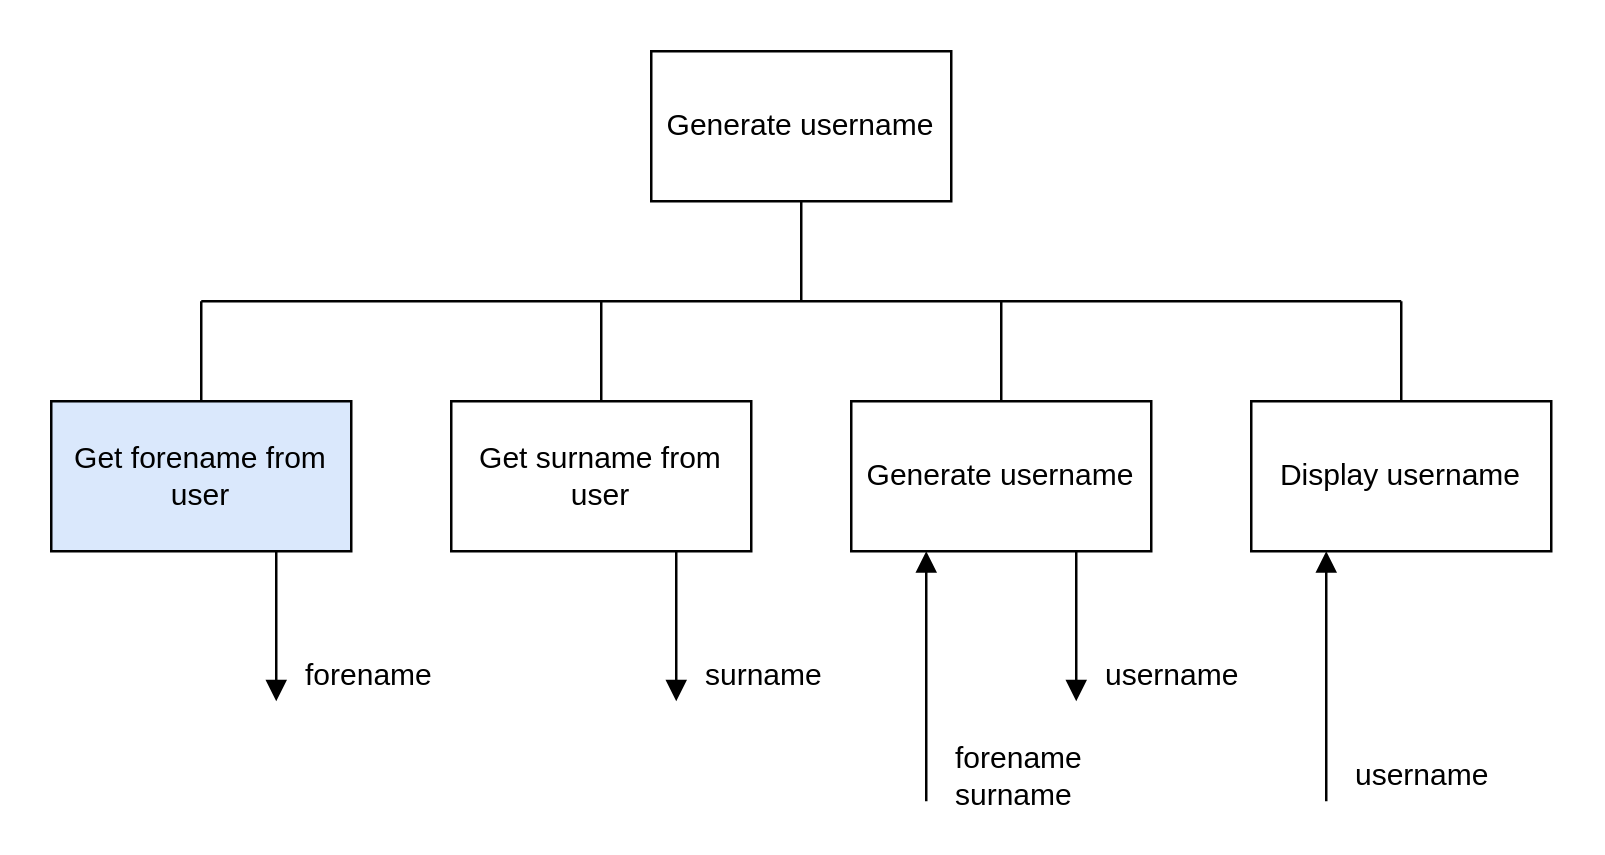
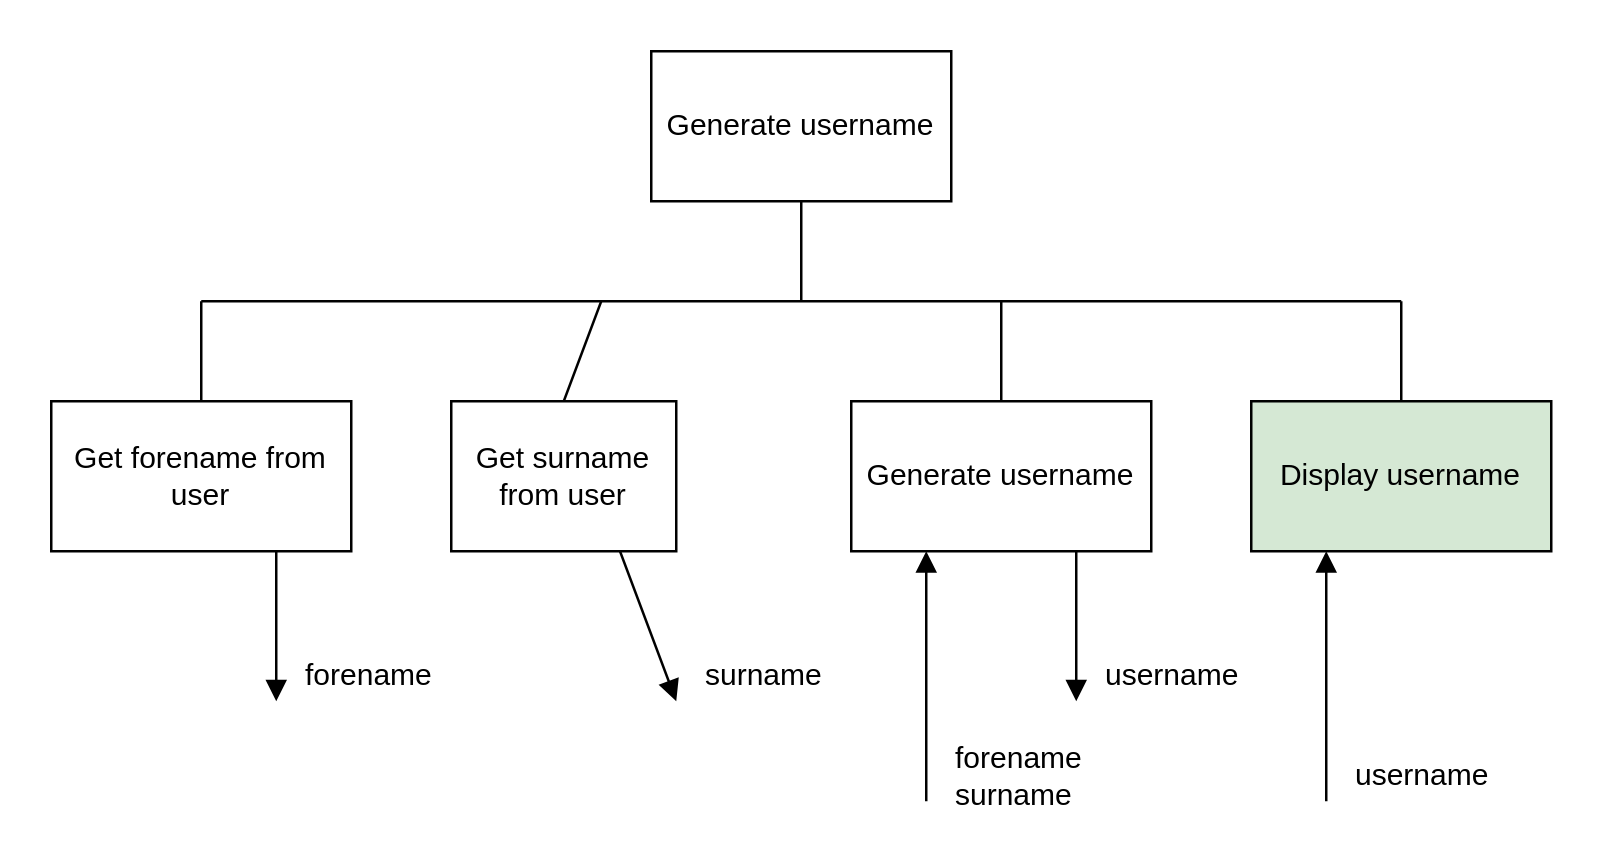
(201, 476) -> (201, 476)
(601, 476) -> (564, 476)
(1401, 476) -> (1401, 476)
